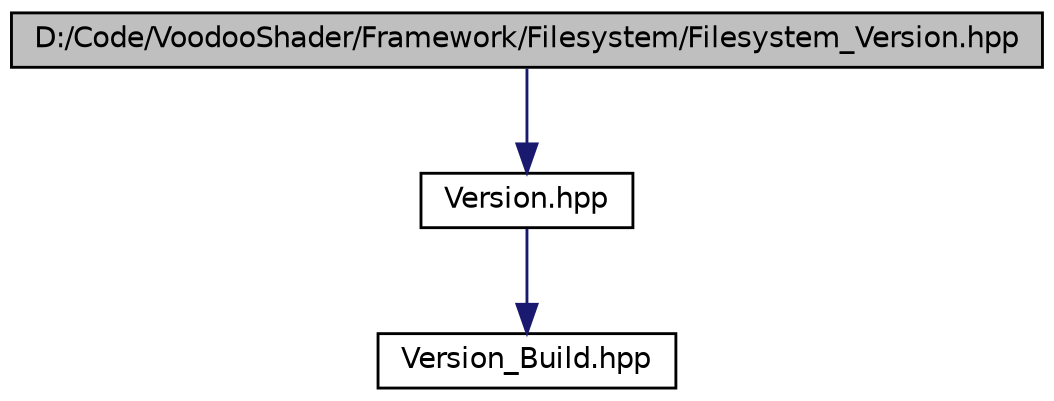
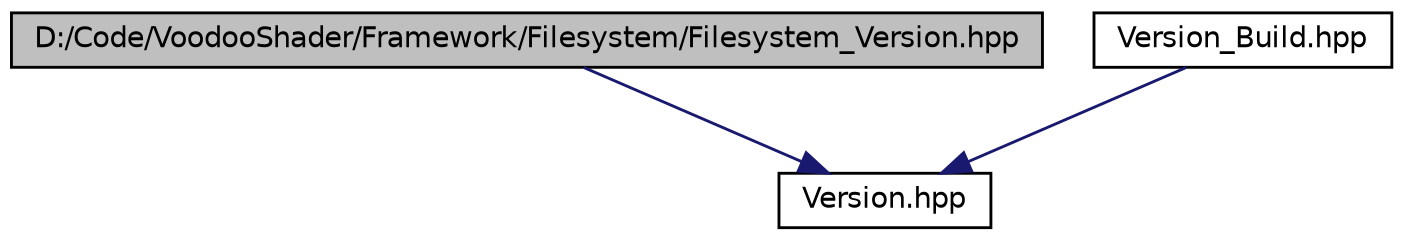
(527, 266) -> (1077, 115)
